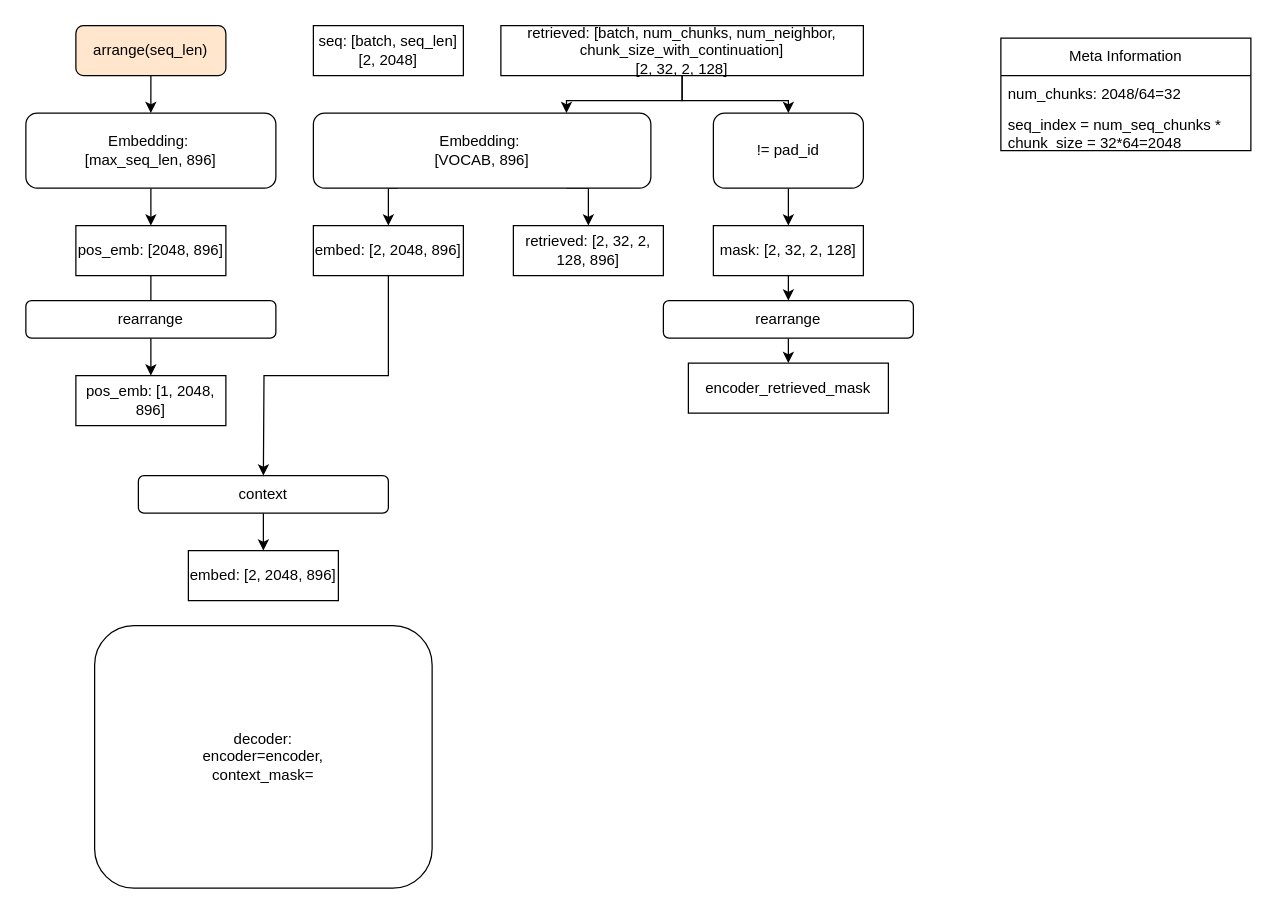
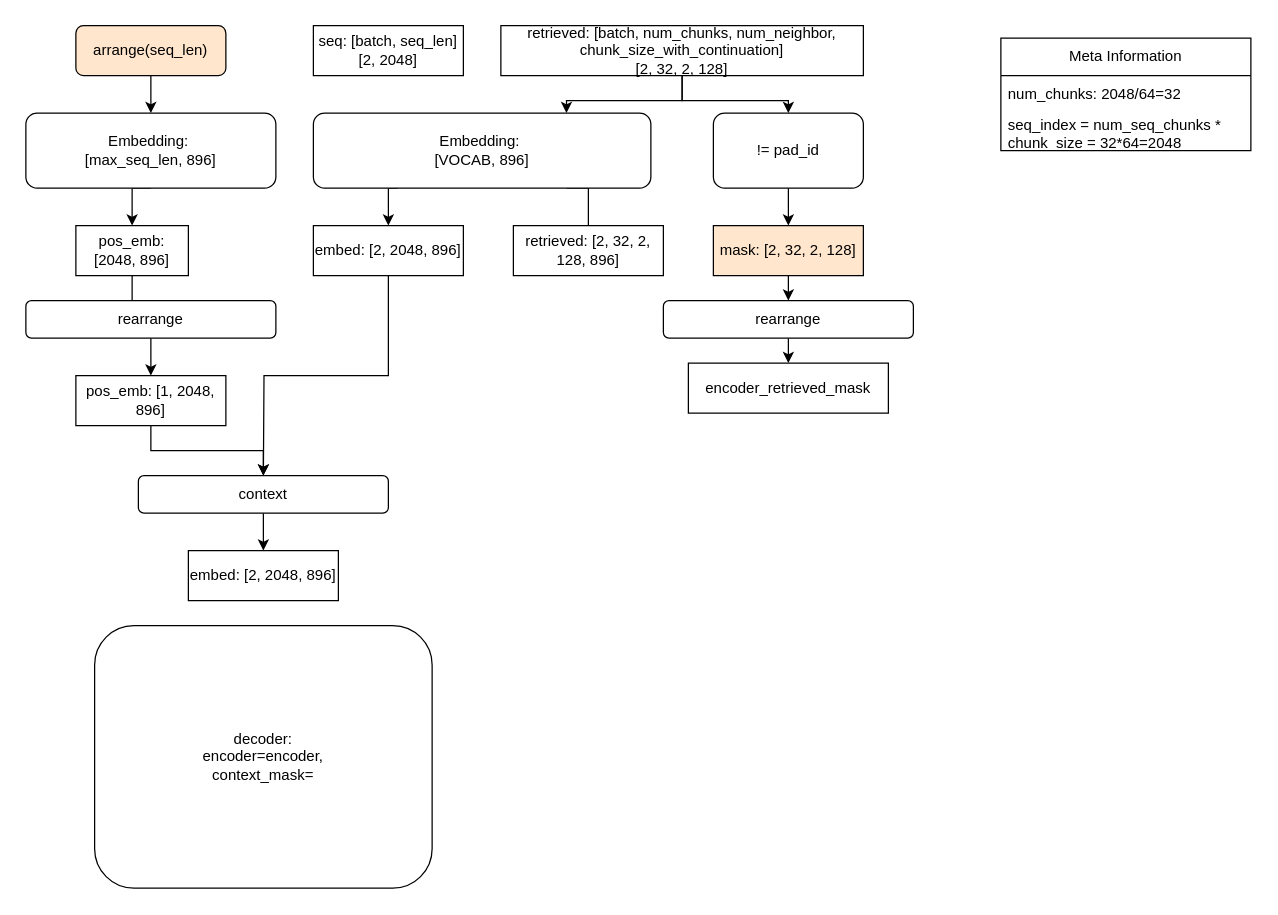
(588, 216) -> (588, 219)
(151, 251) -> (132, 251)
(788, 251) -> (788, 251)
none -> (193, 451)
